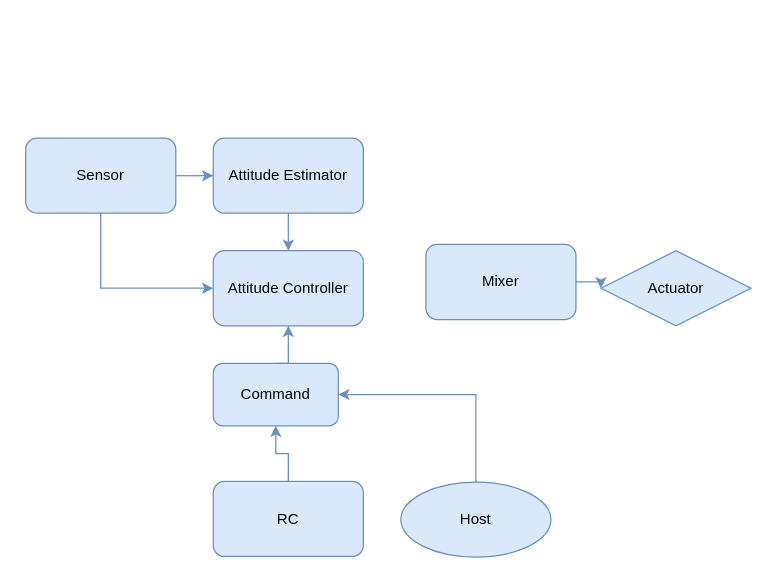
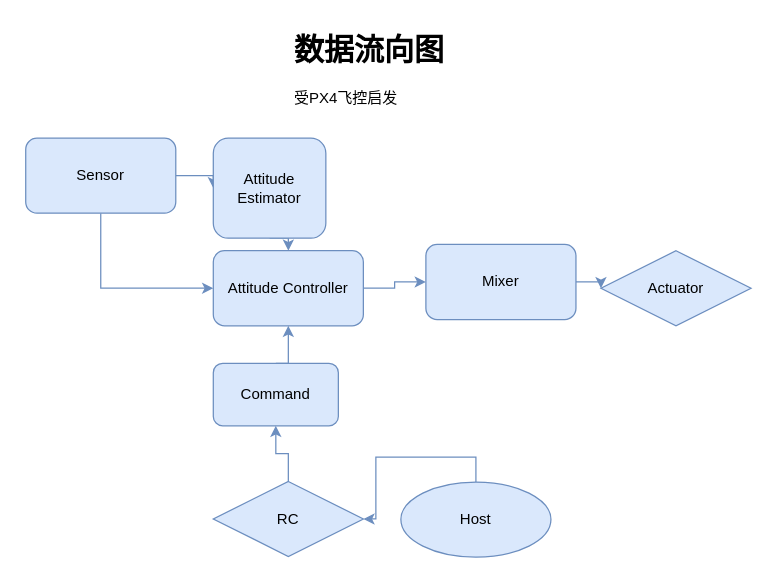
none -> (407, 69)
(288, 176) -> (269, 188)
none -> (393, 288)
(443, 394) -> (395, 457)
(288, 519) -> (288, 519)
